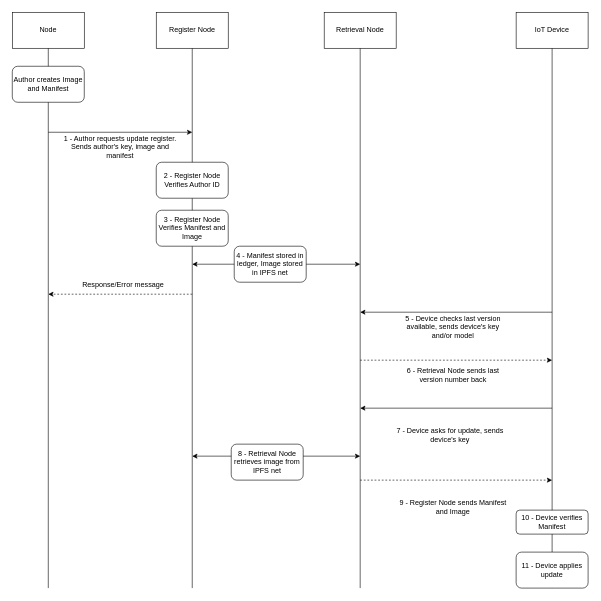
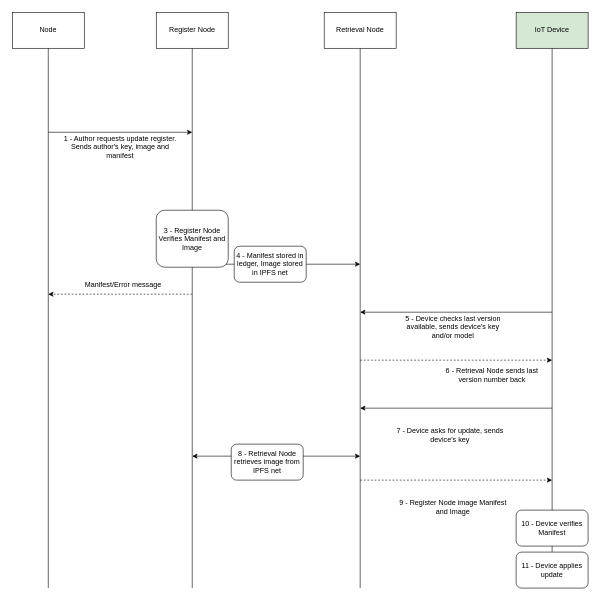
(552, 30) -> (552, 30)
(48, 84) -> none
(192, 180) -> none
(192, 228) -> (192, 239)
(123, 285) -> (123, 285)
(453, 375) -> (492, 375)
(453, 507) -> (453, 507)
(552, 522) -> (552, 528)
